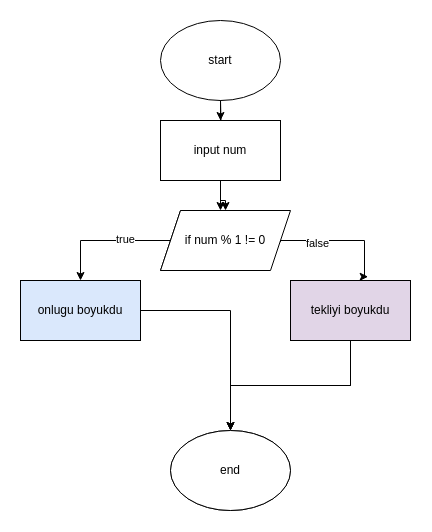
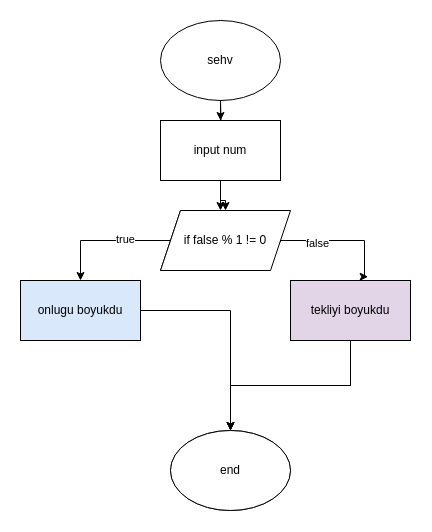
(221, 61) -> (221, 61)
(226, 241) -> (226, 241)
